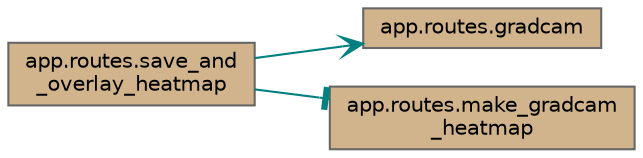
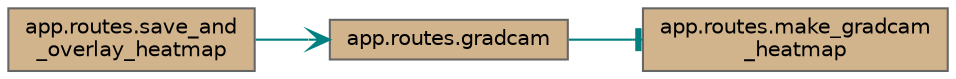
(287, 94) -> (600, 40)
